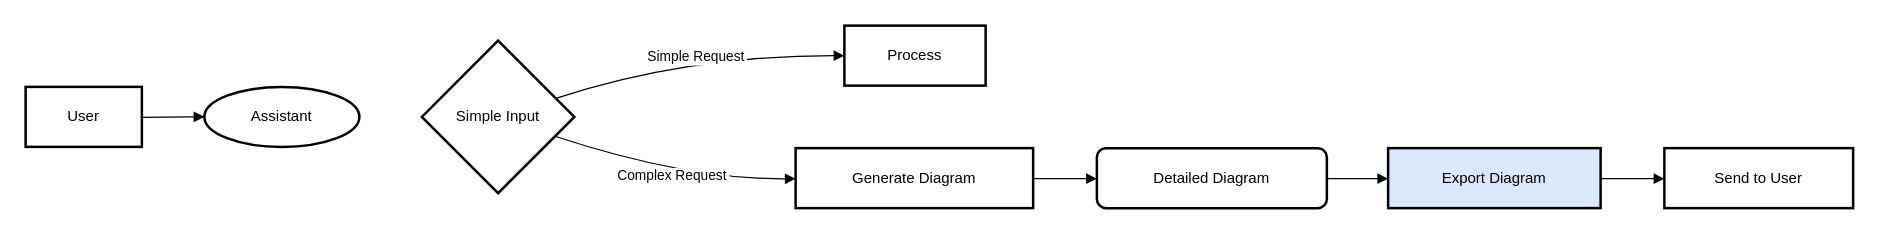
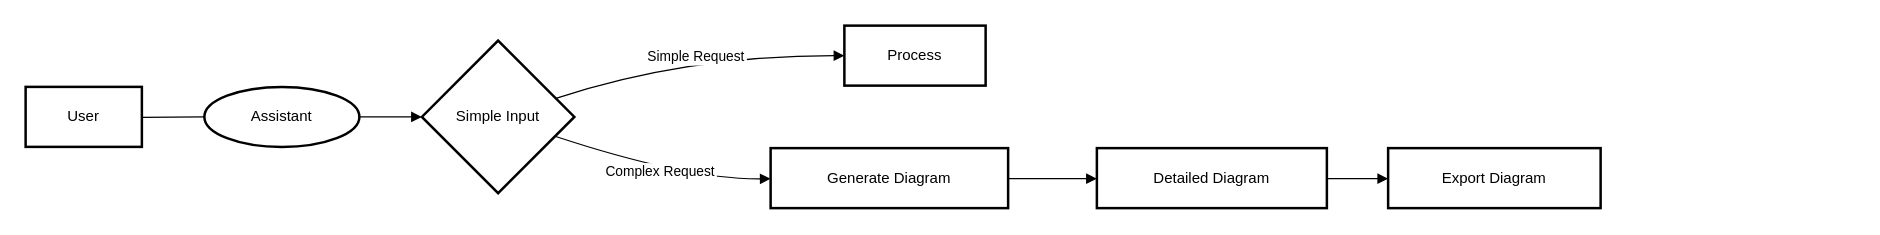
(193, 117) -> (198, 117)
none -> (386, 117)
(914, 178) -> (889, 178)
(1212, 178) -> (1212, 178)
(1494, 178) -> (1494, 178)
(1759, 178) -> none
(1629, 179) -> none
